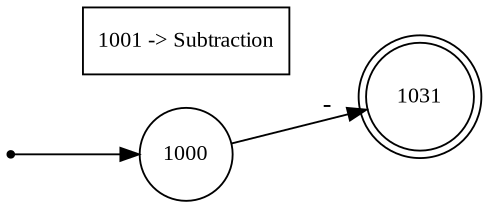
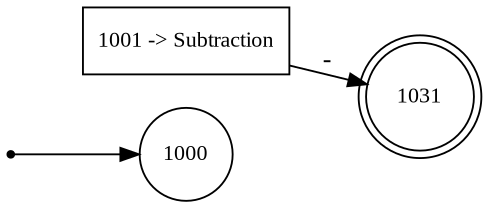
(290, 129) -> (319, 73)
